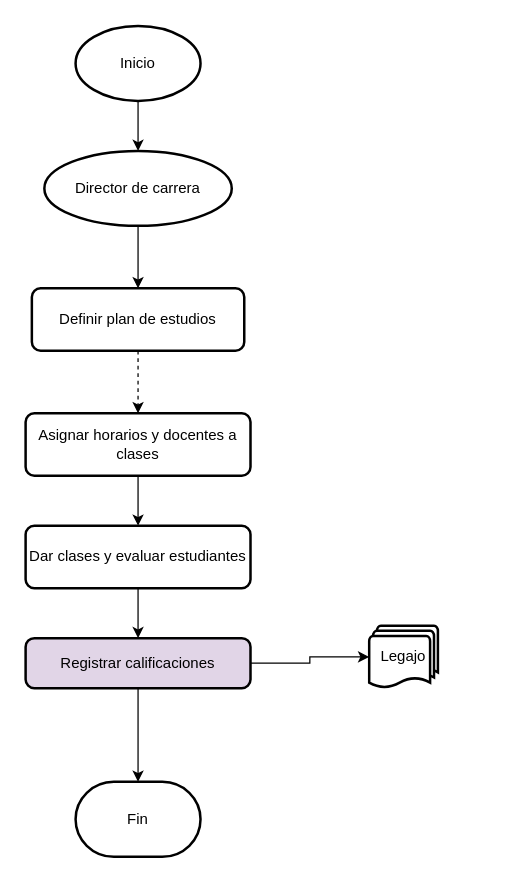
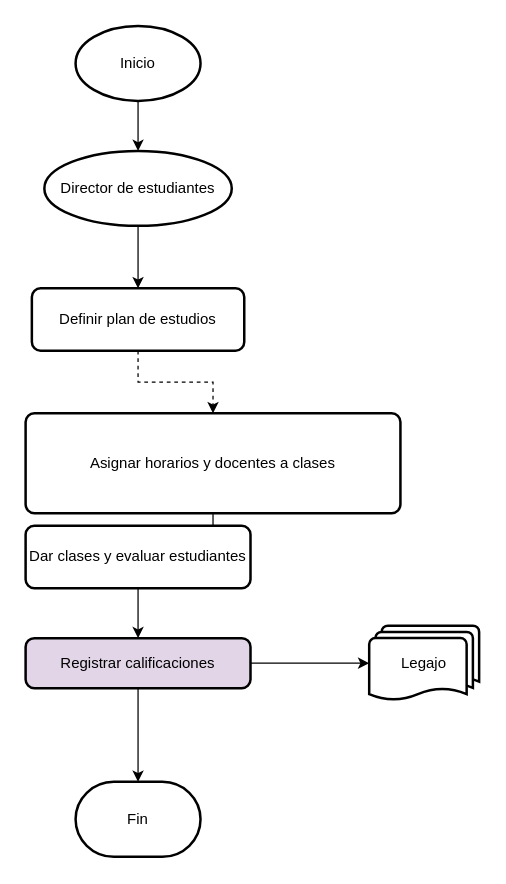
(138, 188) -> (138, 188)
(138, 444) -> (213, 463)
(404, 657) -> (424, 663)
